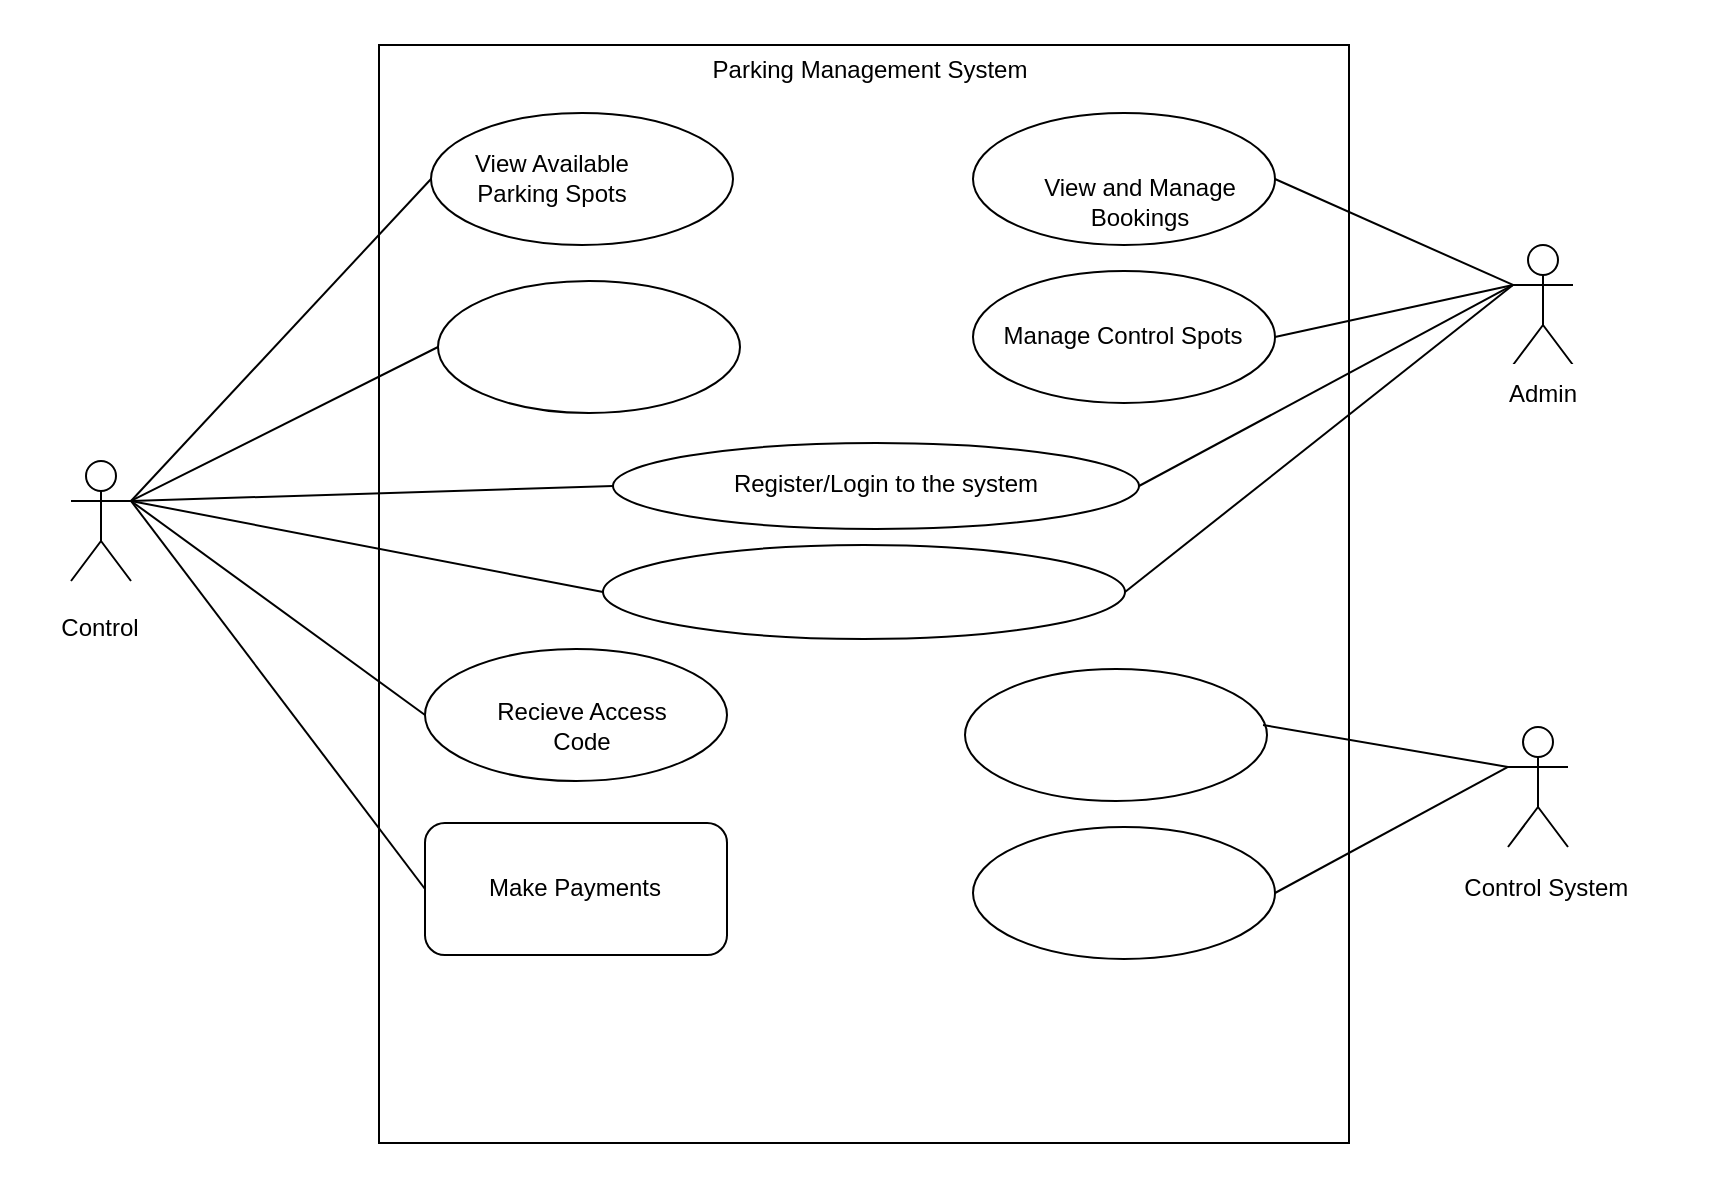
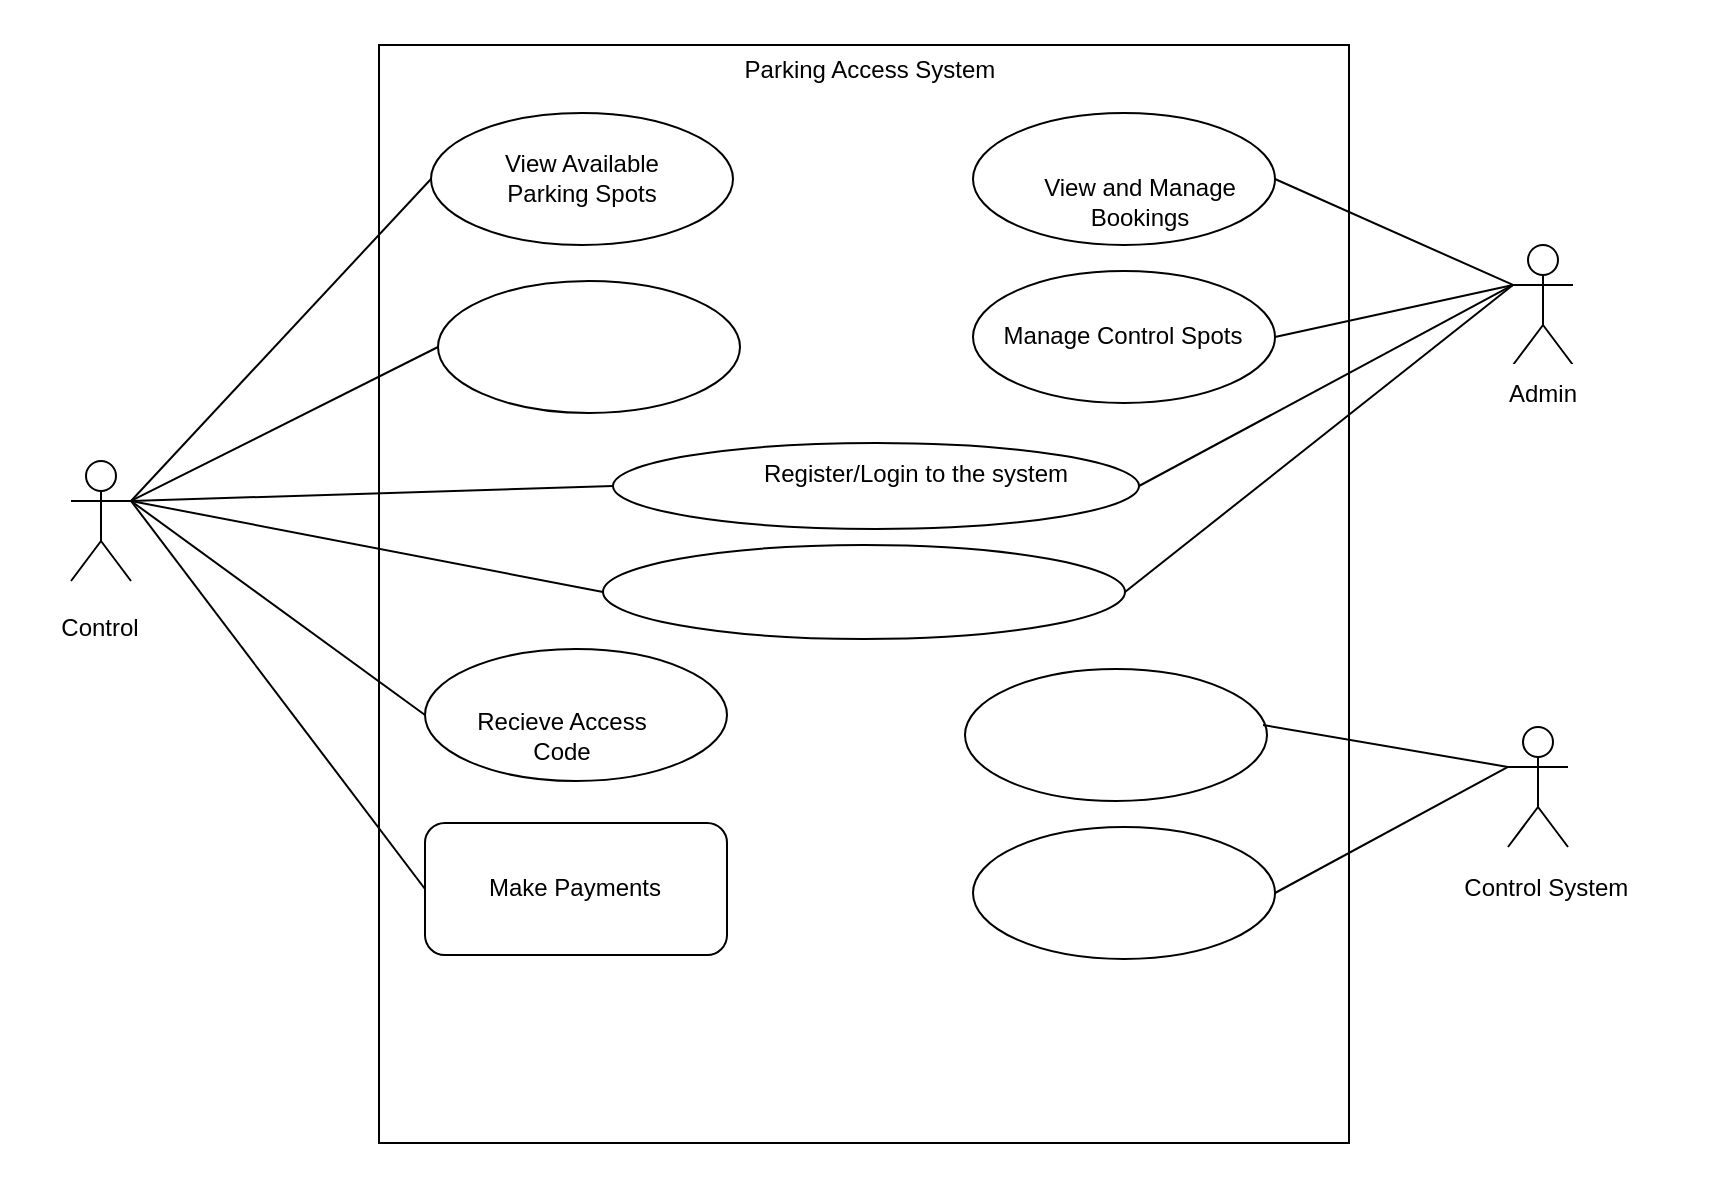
(871, 71) -> (871, 71)
(552, 179) -> (582, 179)
(886, 485) -> (916, 475)
(582, 727) -> (562, 737)
